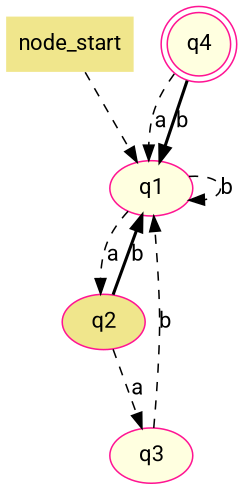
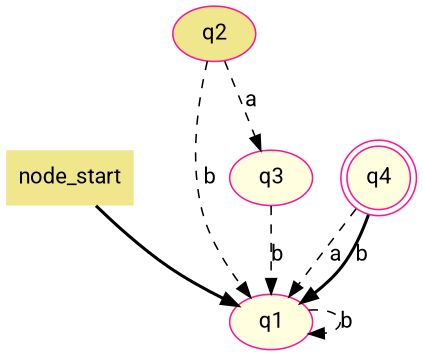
(107, 111) -> (156, 258)
(107, 242) -> none
(125, 262) -> (197, 178)
